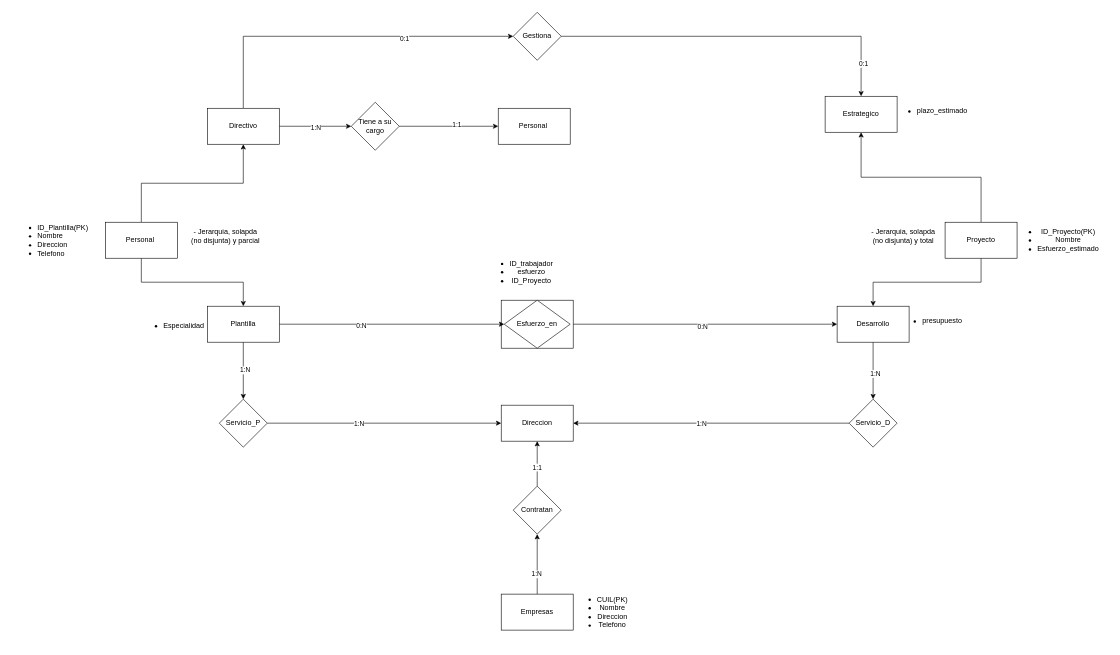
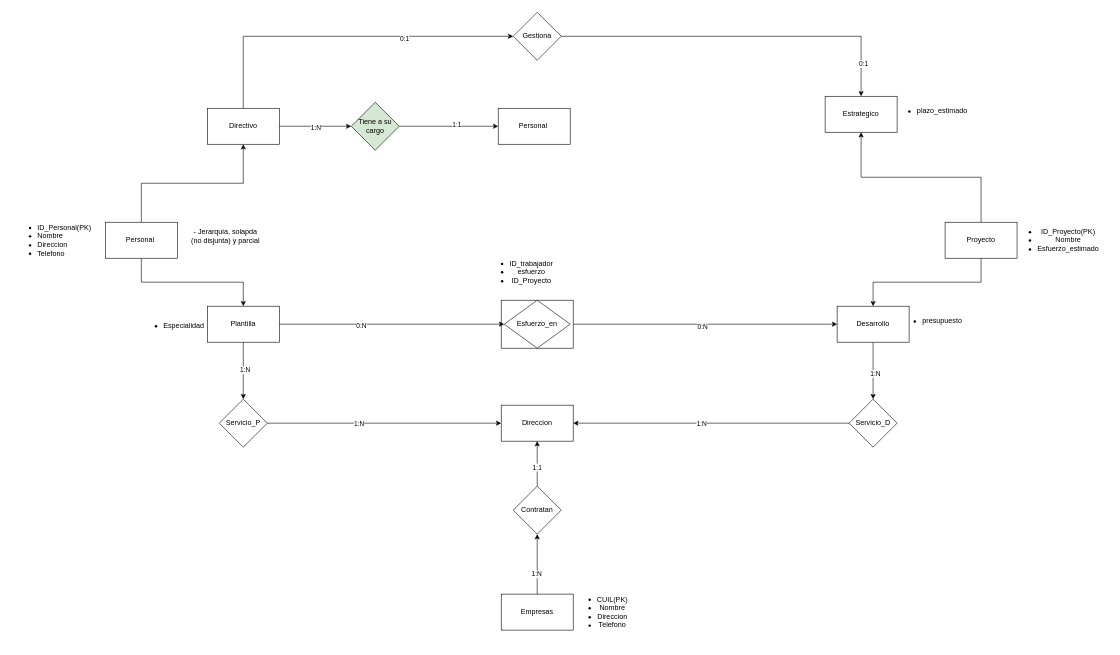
(375, 126) -> (375, 126)
(903, 236) -> none
(42, 240) -> (43, 240)
